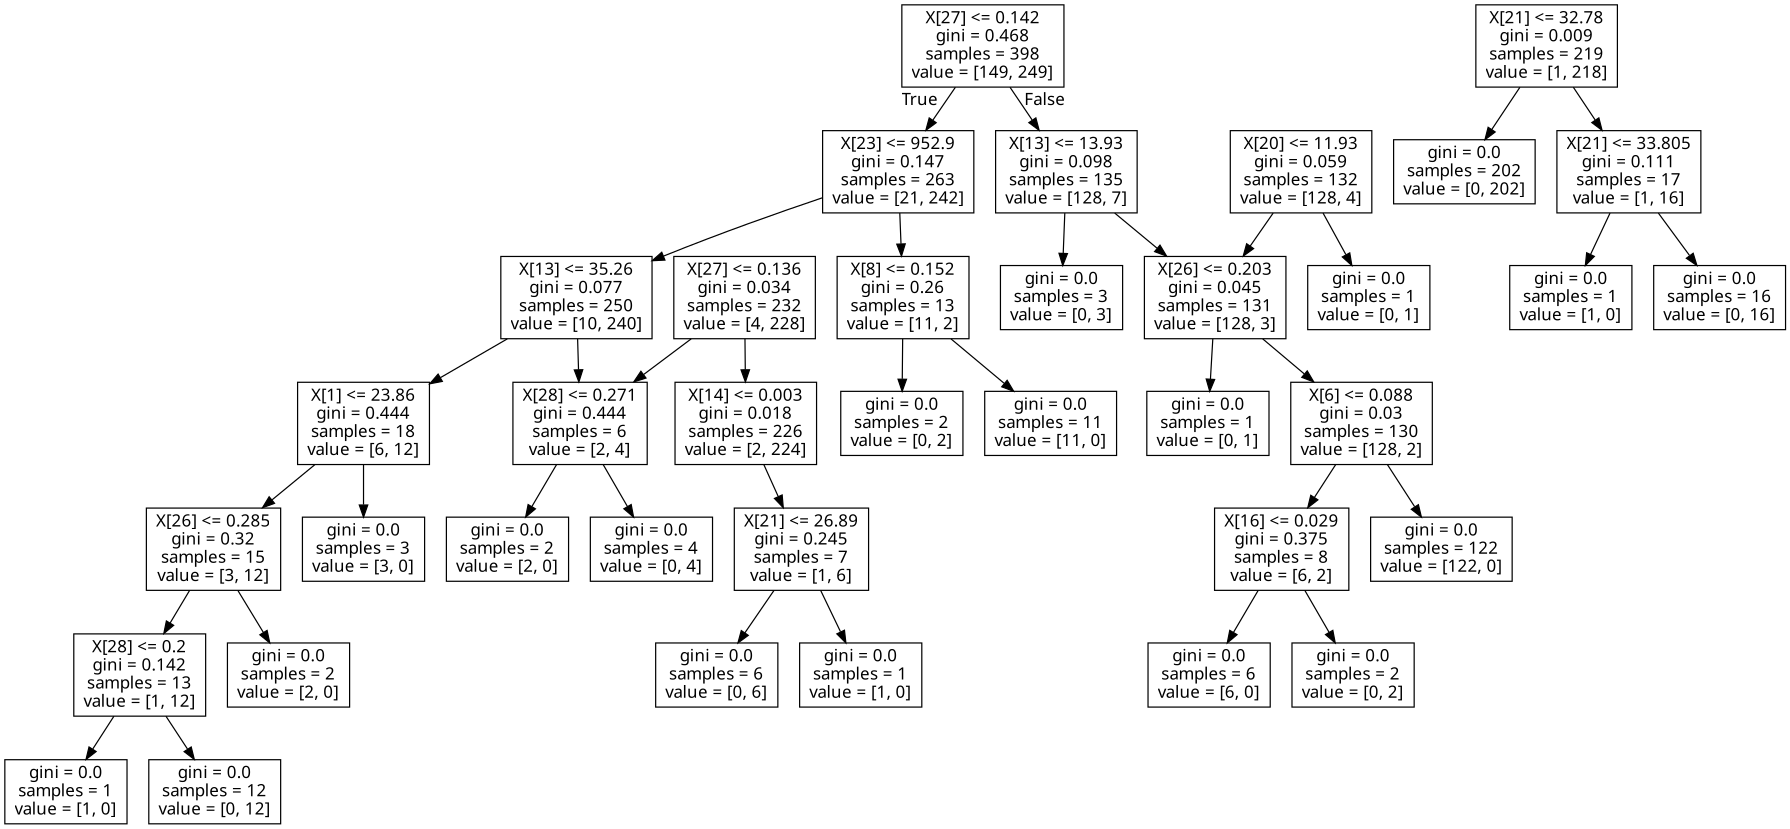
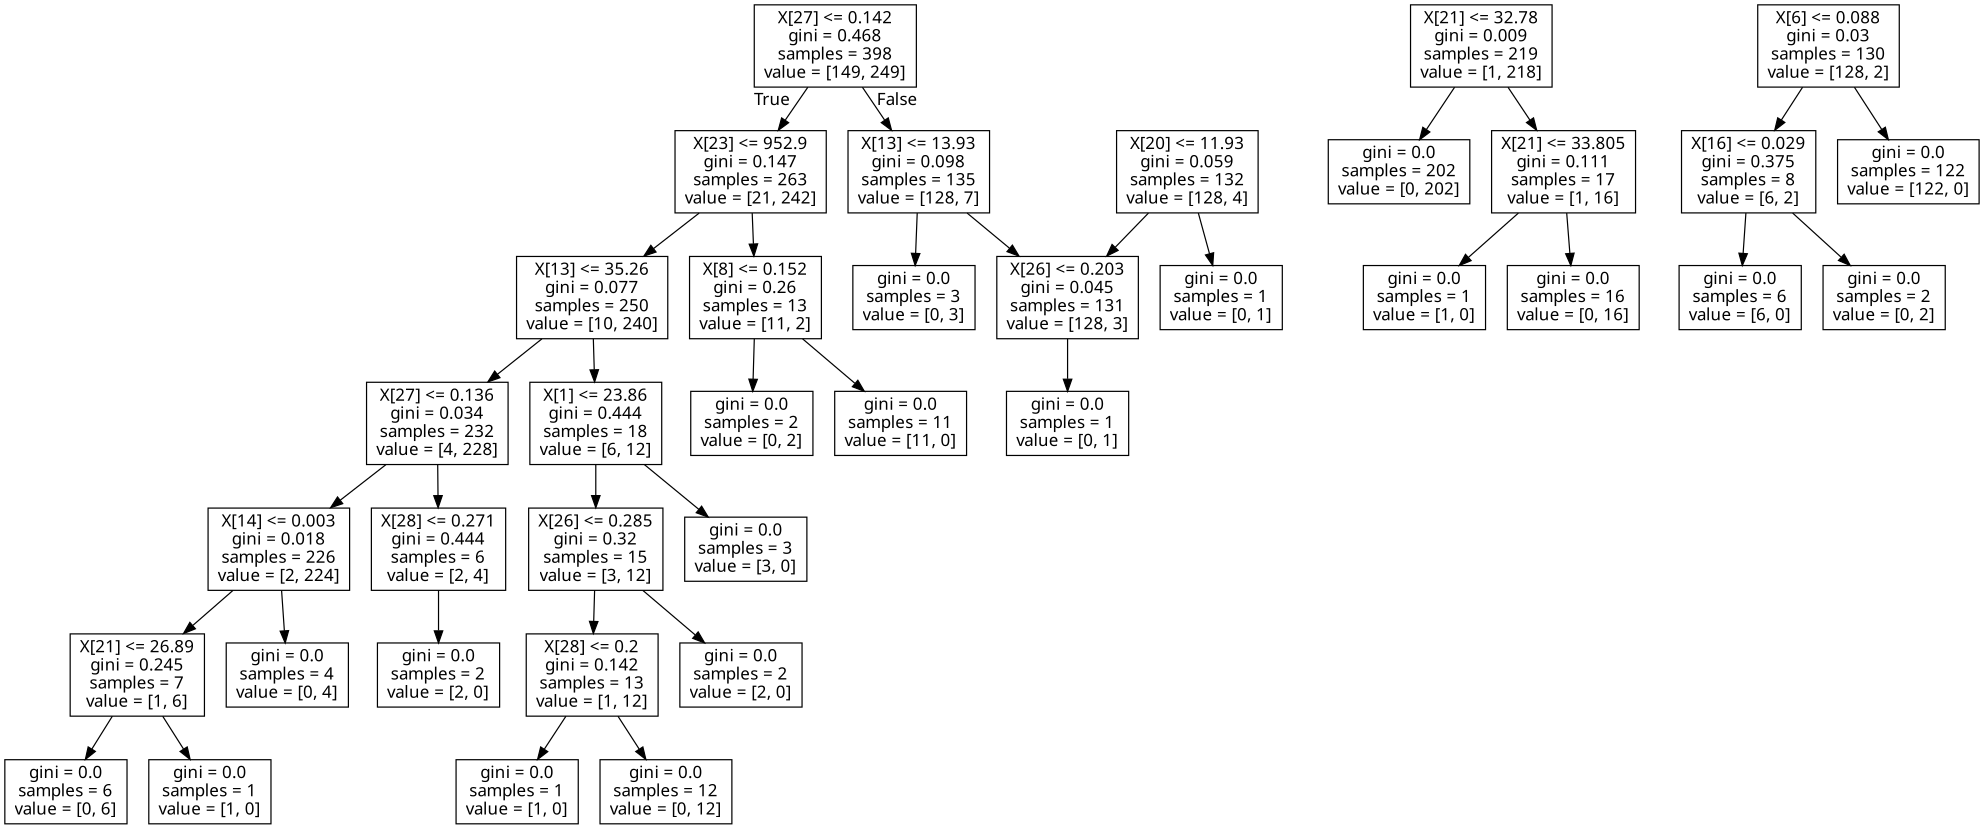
(578, 354) -> (520, 357)
(1284, 356) -> none
(615, 486) -> (283, 611)
